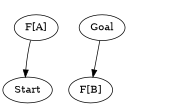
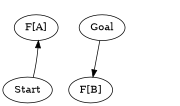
(28, 55) -> (36, 63)
